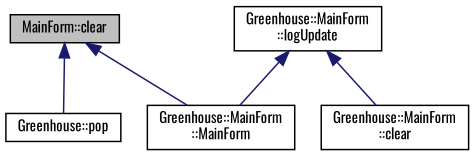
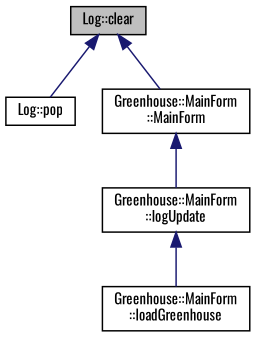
(65, 29) -> (108, 21)
(259, 84) -> (176, 168)
(63, 127) -> (41, 111)
(395, 127) -> (176, 309)
